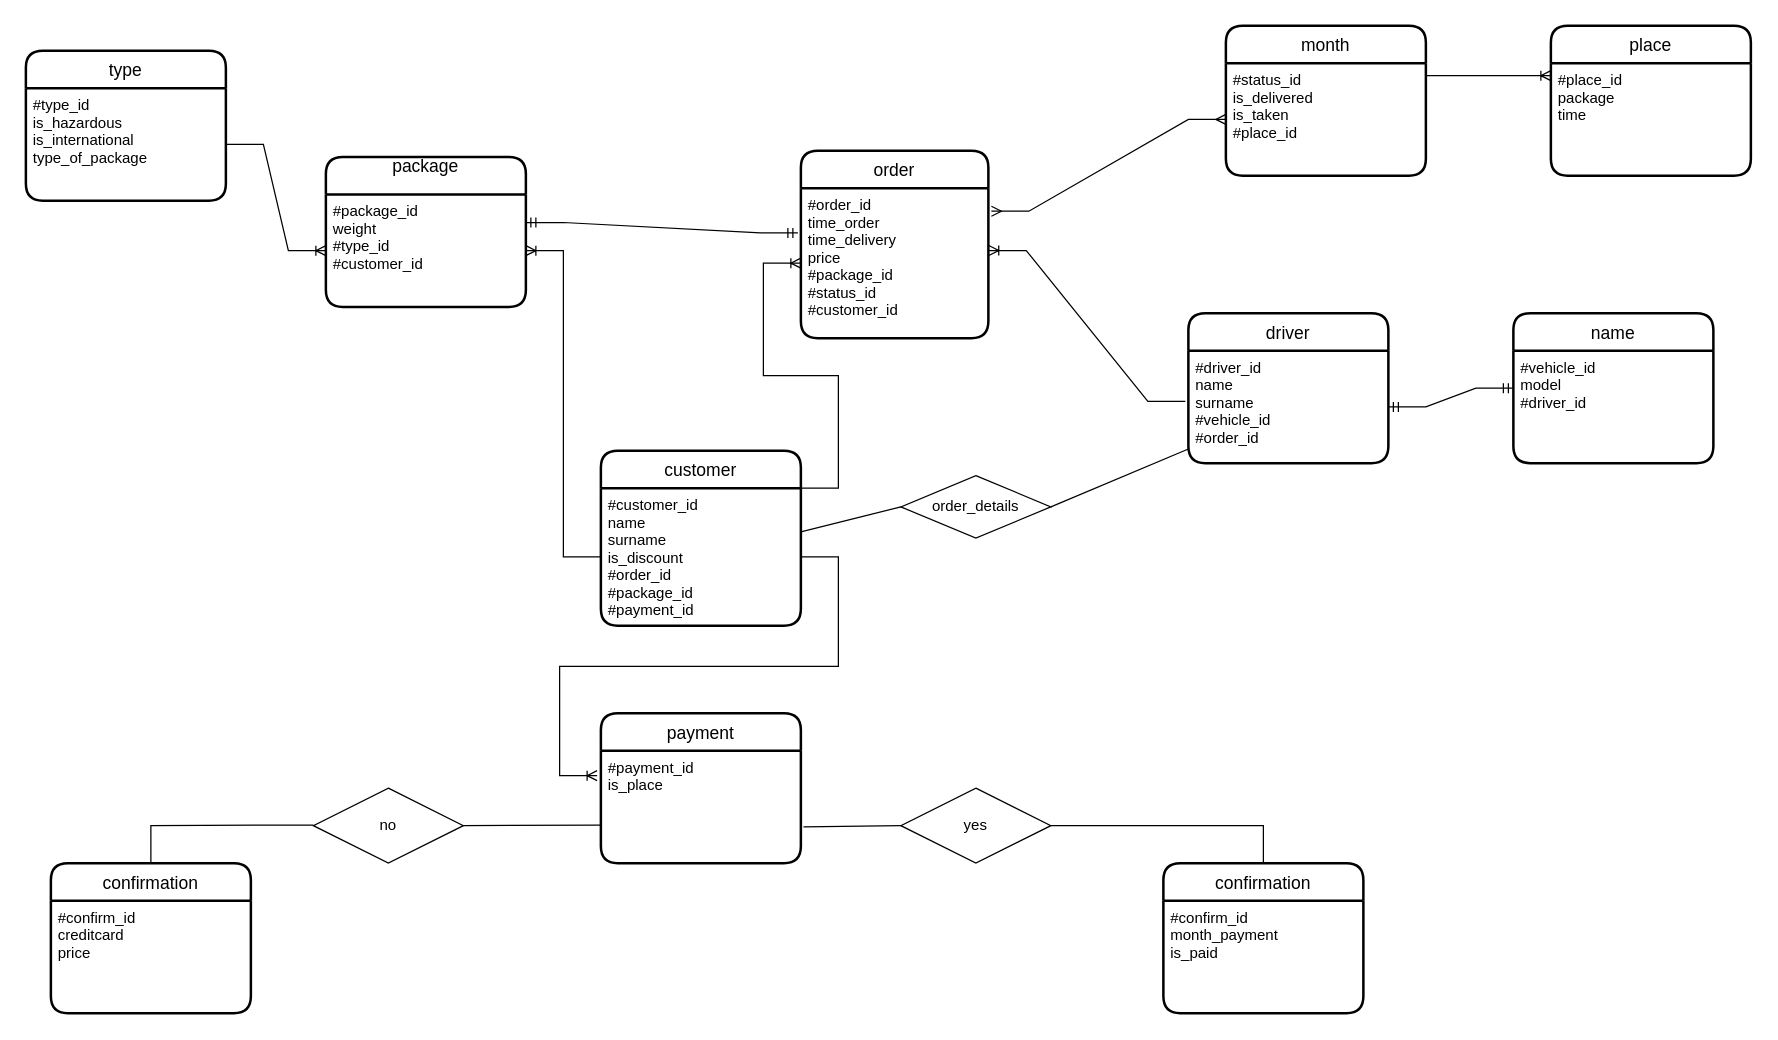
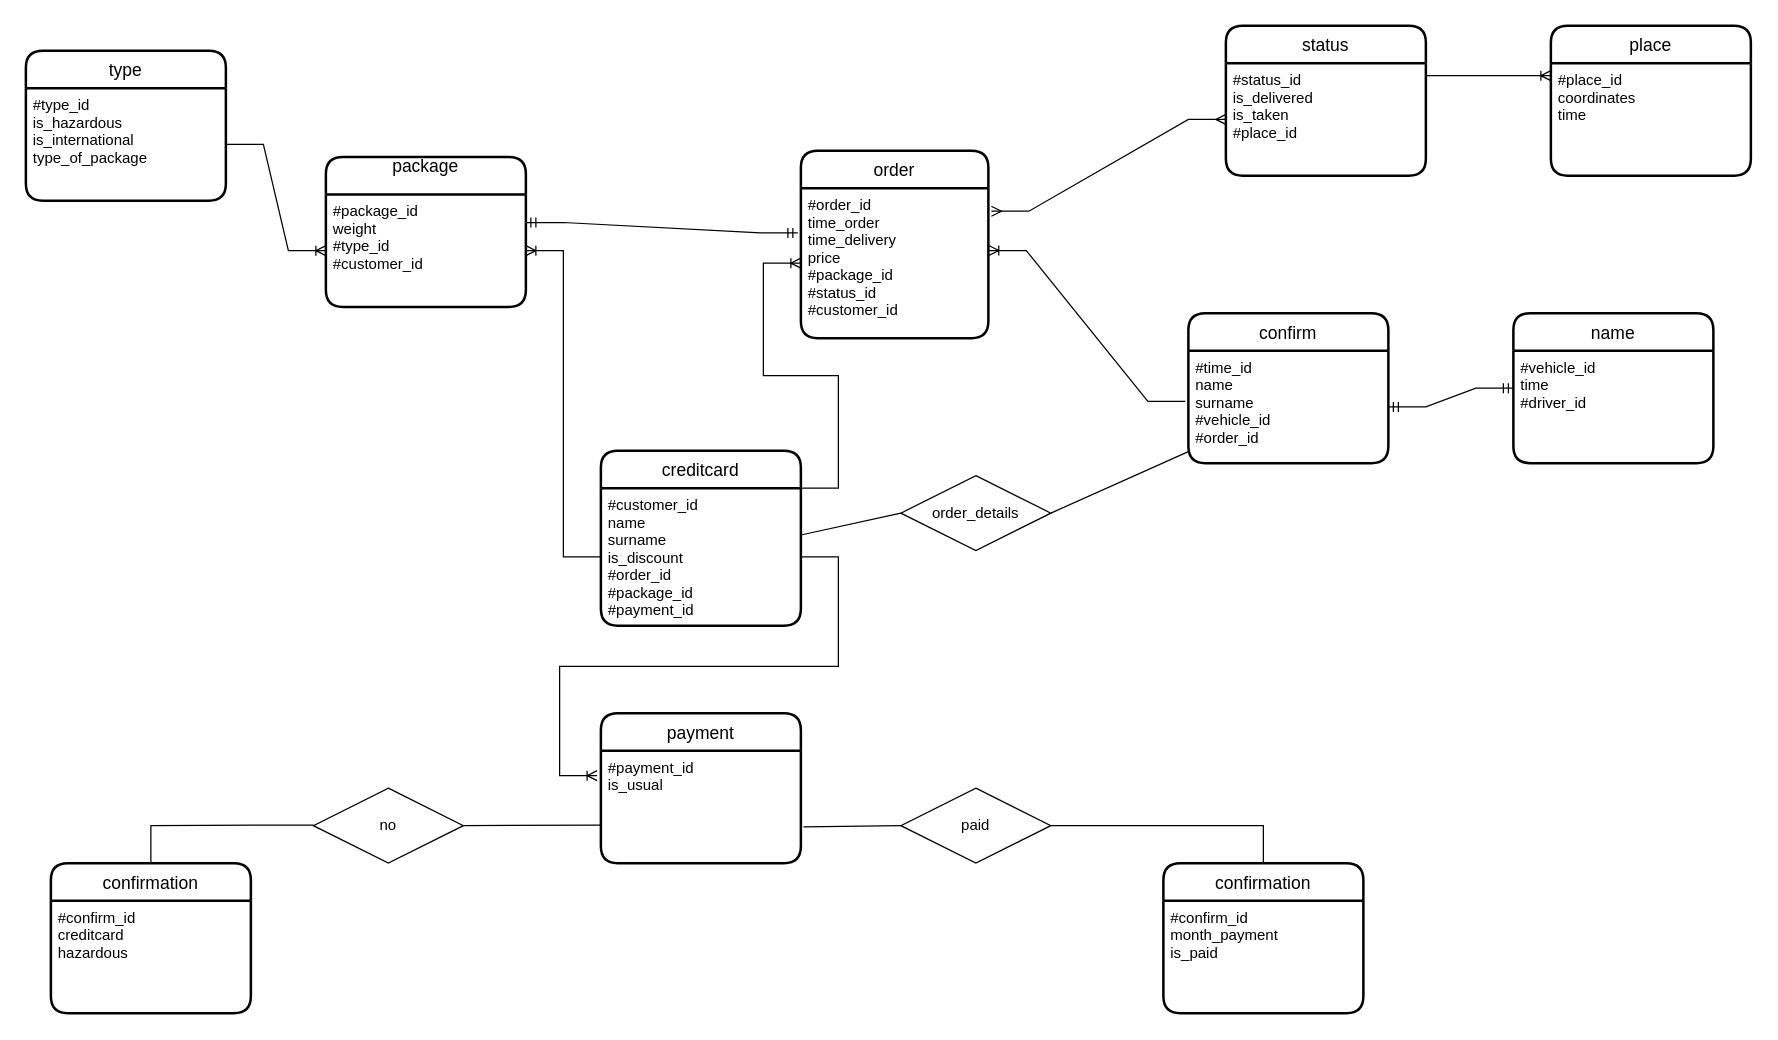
(1325, 45) -> (1325, 45)
(1591, 80) -> (1591, 80)
(1288, 333) -> (1288, 333)
(1233, 368) -> (1225, 368)
(1560, 368) -> (1560, 368)
(700, 470) -> (700, 470)
(976, 507) -> (976, 513)
(652, 768) -> (652, 768)
(976, 826) -> (976, 826)
(100, 918) -> (100, 918)
